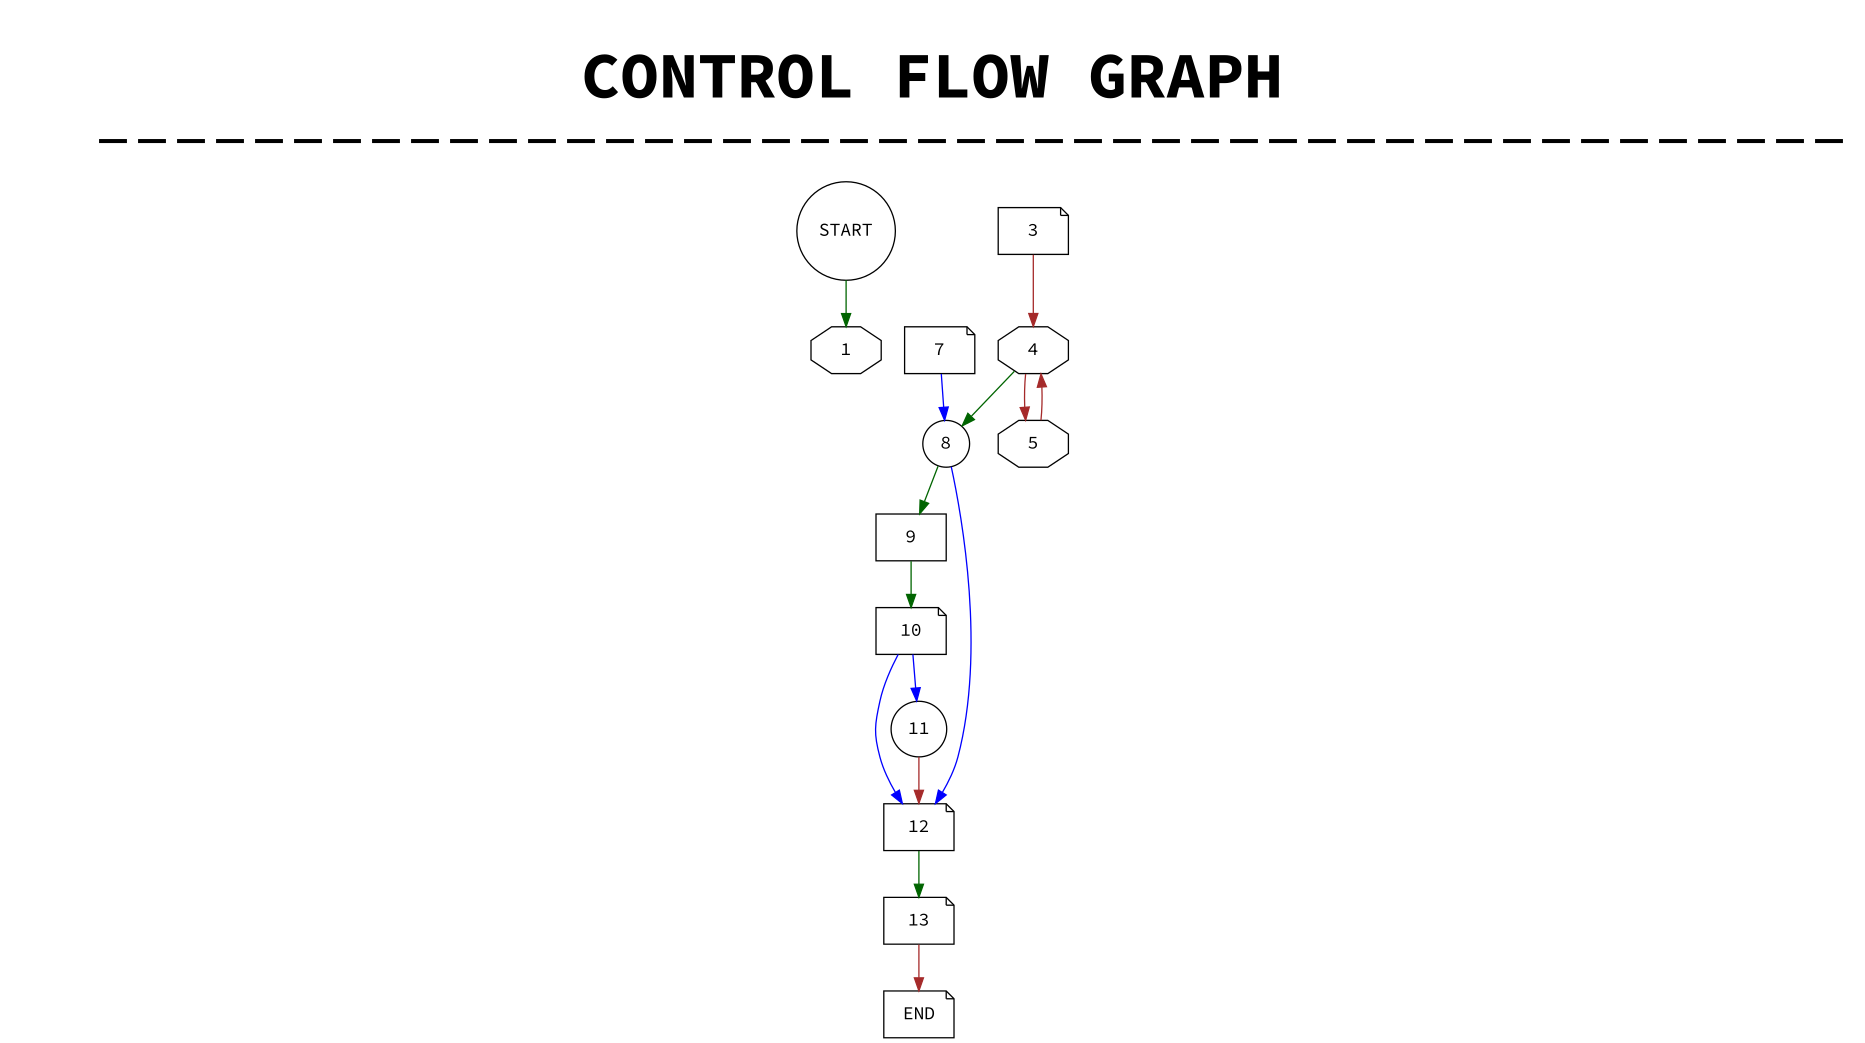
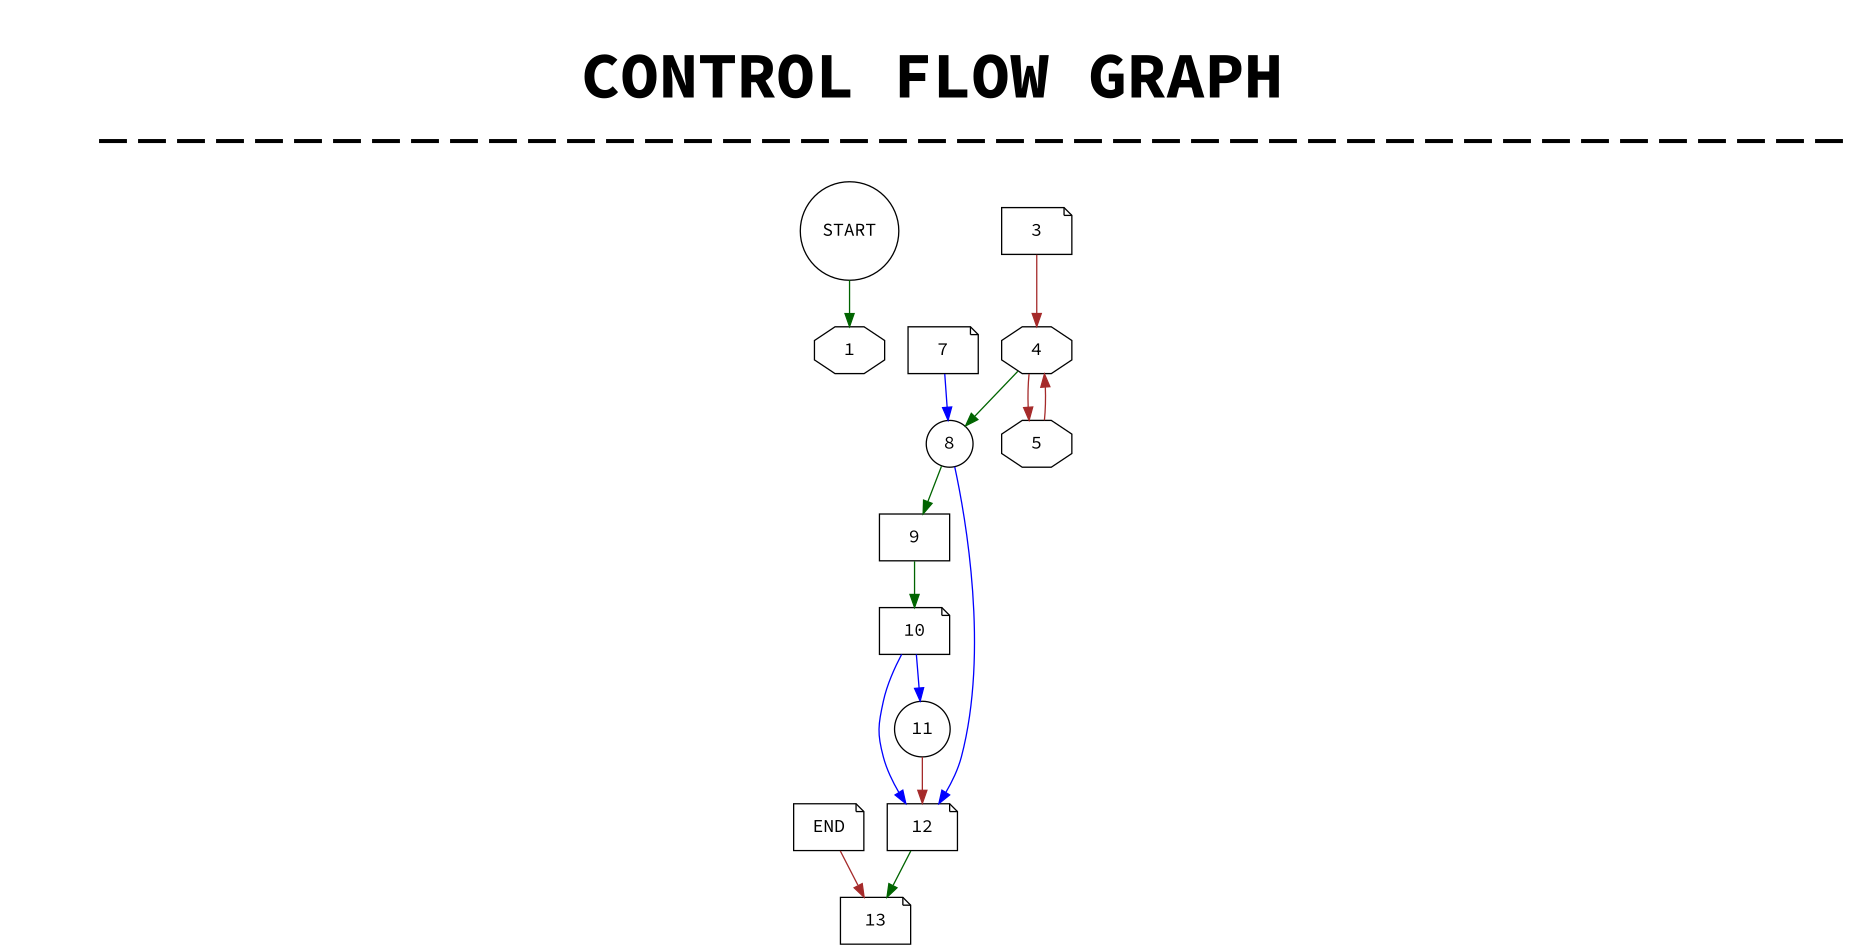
(919, 961) -> (849, 868)
